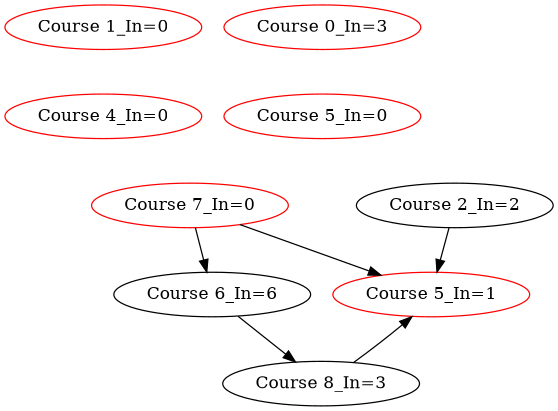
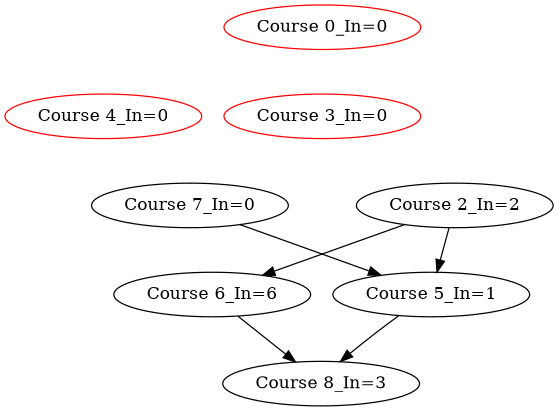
(103, 27) -> none
(322, 27) -> (322, 27)
(322, 116) -> (322, 116)
(190, 205) -> (190, 205)
(200, 244) -> (340, 248)
(431, 295) -> (431, 295)
(378, 344) -> (374, 334)
